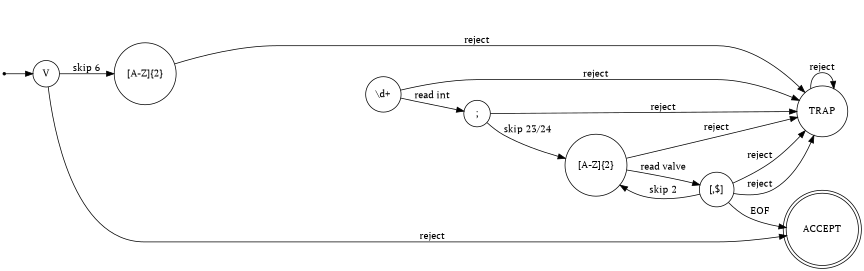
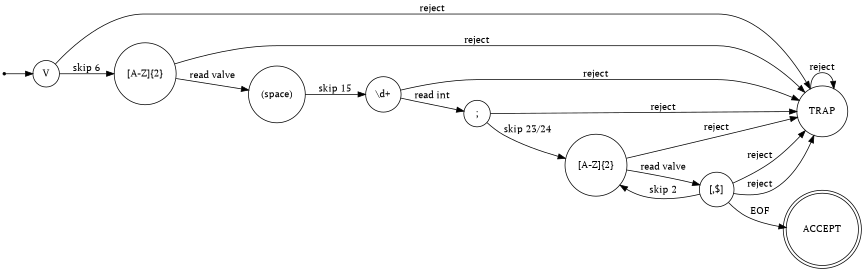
none -> (277, 94)
(363, 242) -> (437, 14)
